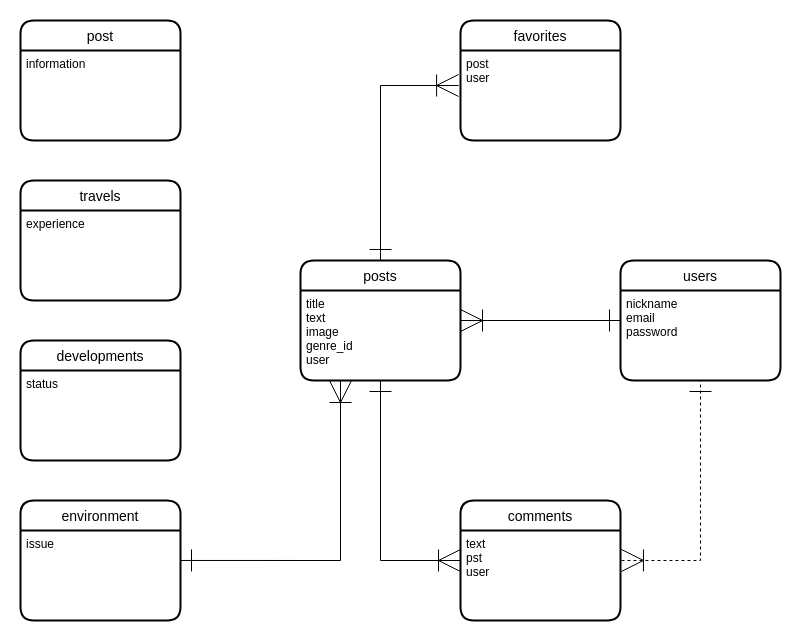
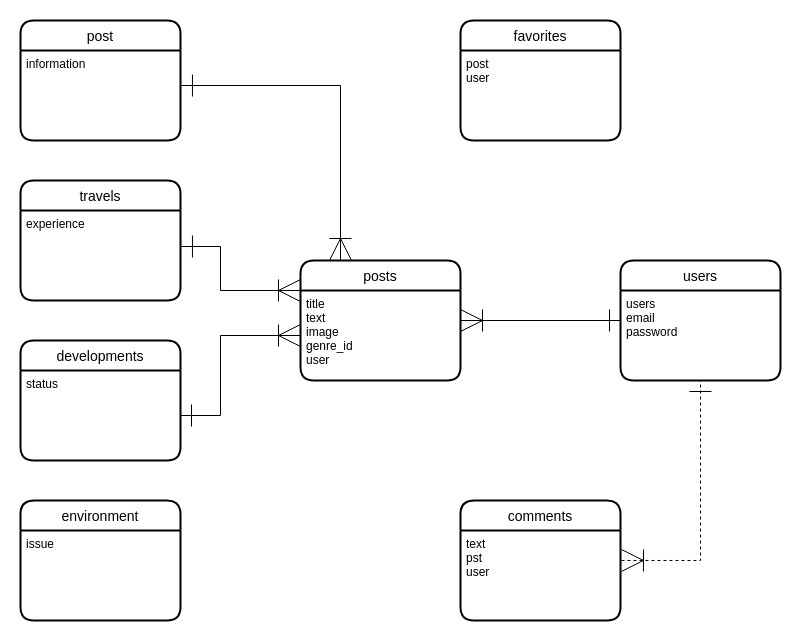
none -> (341, 95)
(381, 135) -> none
none -> (221, 289)
(651, 304) -> (643, 304)
none -> (221, 356)
(381, 511) -> none
(341, 551) -> none
